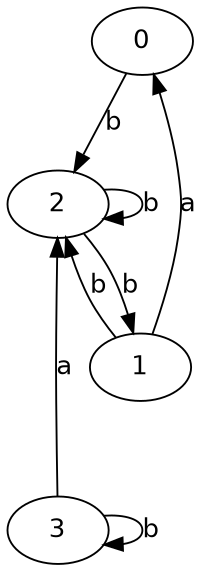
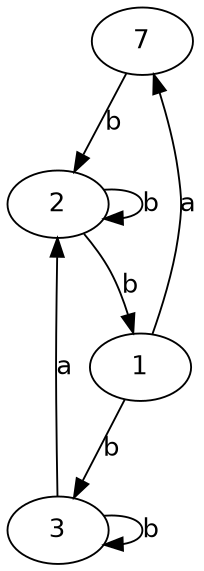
(142, 41) -> (142, 41)
(89, 299) -> (104, 440)
